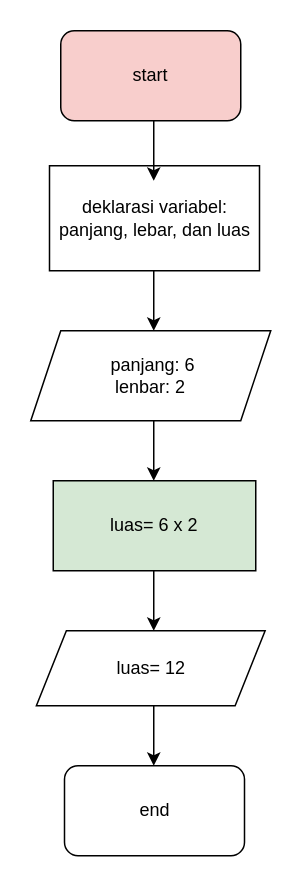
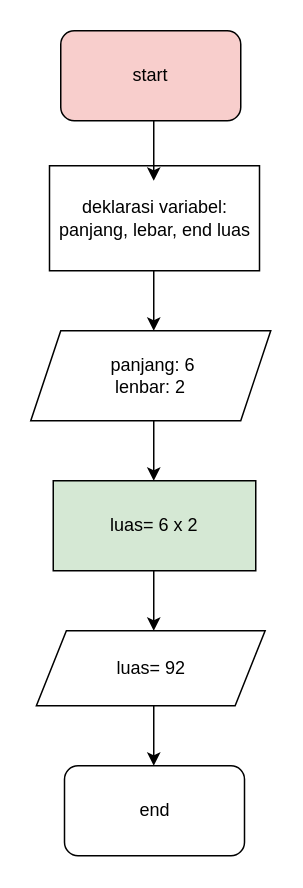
(155, 218) -> (155, 218)
(152, 668) -> (152, 668)
